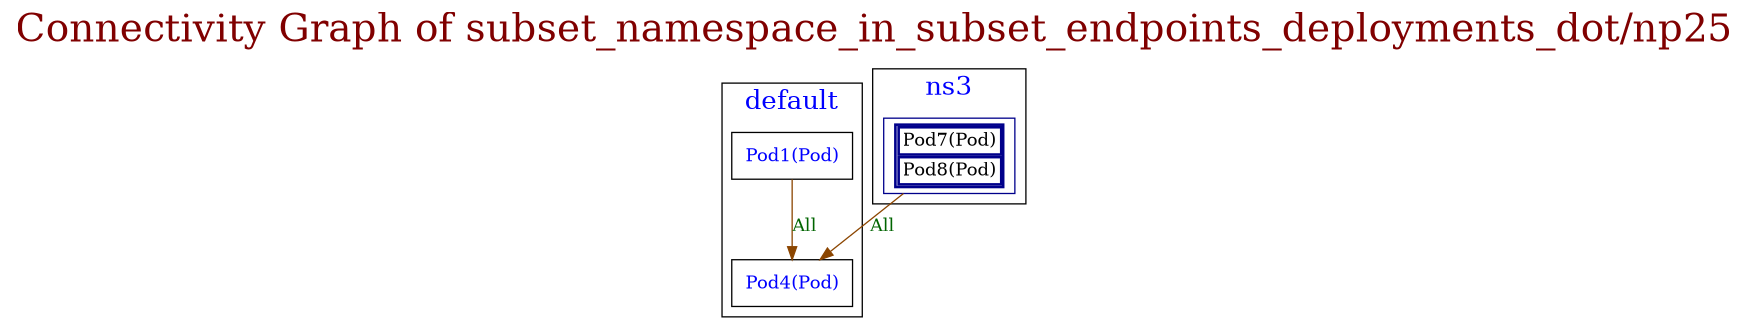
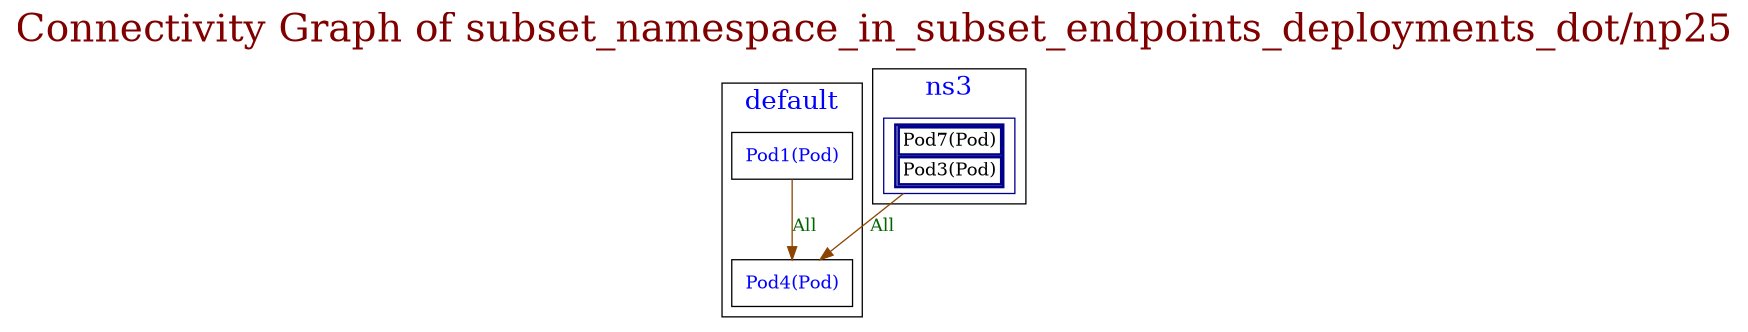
(950, 170) -> (950, 170)
